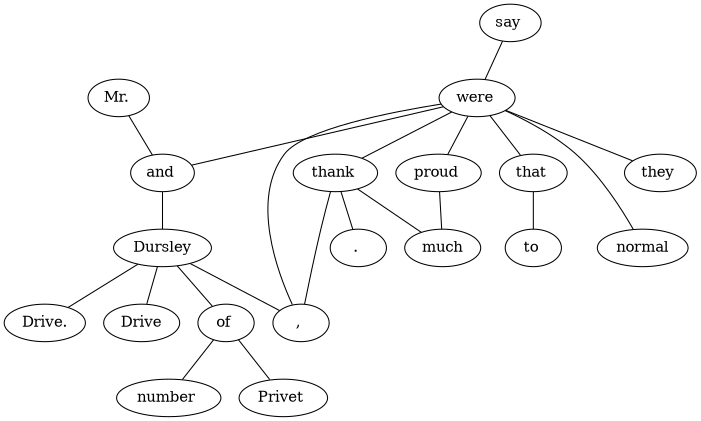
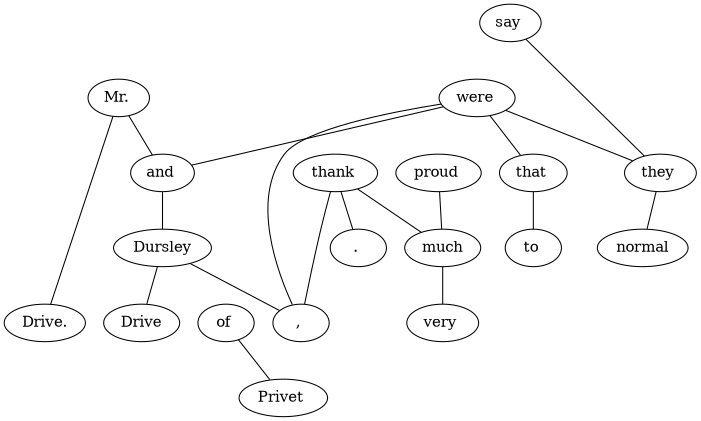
(494, 60) -> (585, 98)
(407, 135) -> none
(458, 135) -> none
(580, 158) -> (652, 210)
(103, 286) -> (82, 210)
(195, 286) -> none
none -> (443, 323)
(169, 398) -> none
